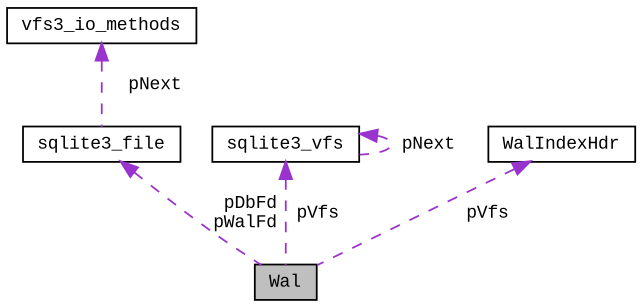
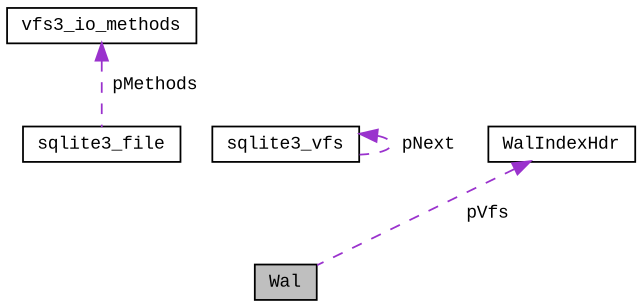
(150, 85) -> (150, 85)
(196, 220) -> none
(286, 222) -> none
